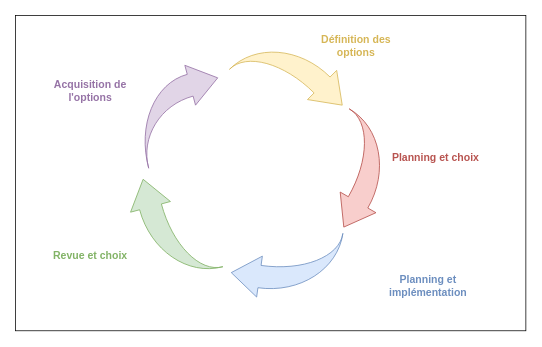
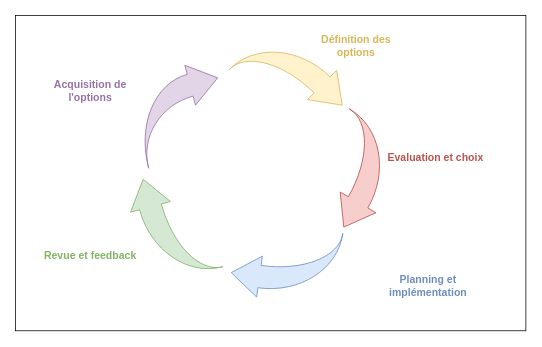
(435, 158) -> (435, 158)
(90, 255) -> (90, 255)
